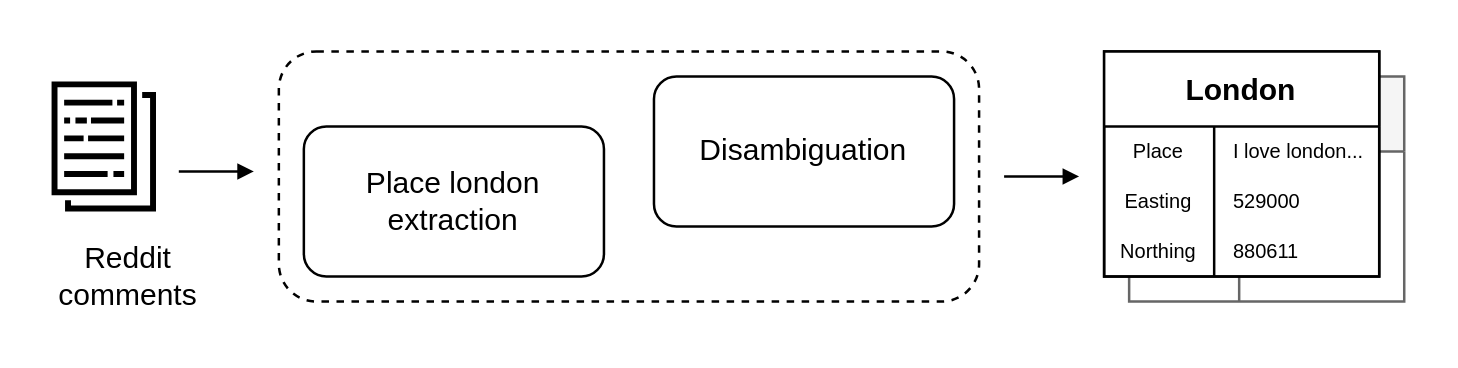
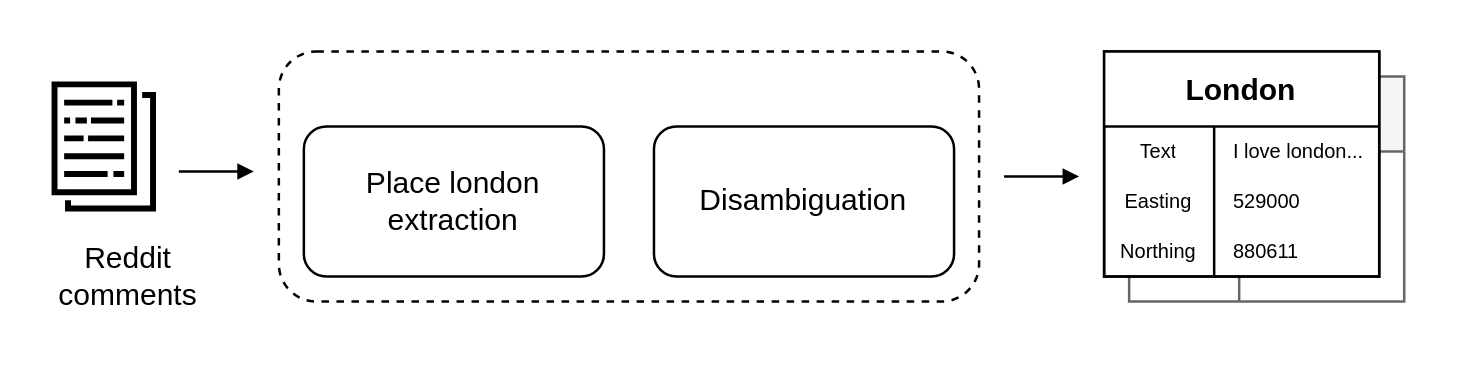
(804, 151) -> (804, 201)
(1159, 151) -> (1159, 151)
